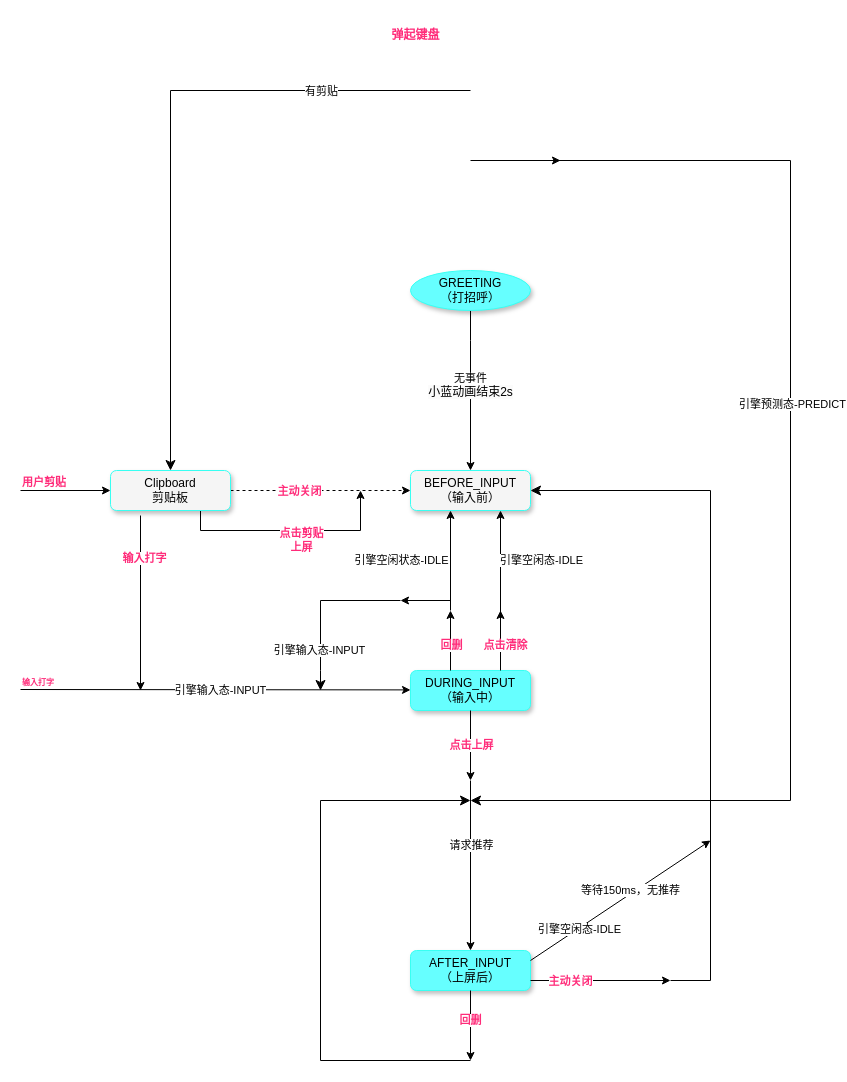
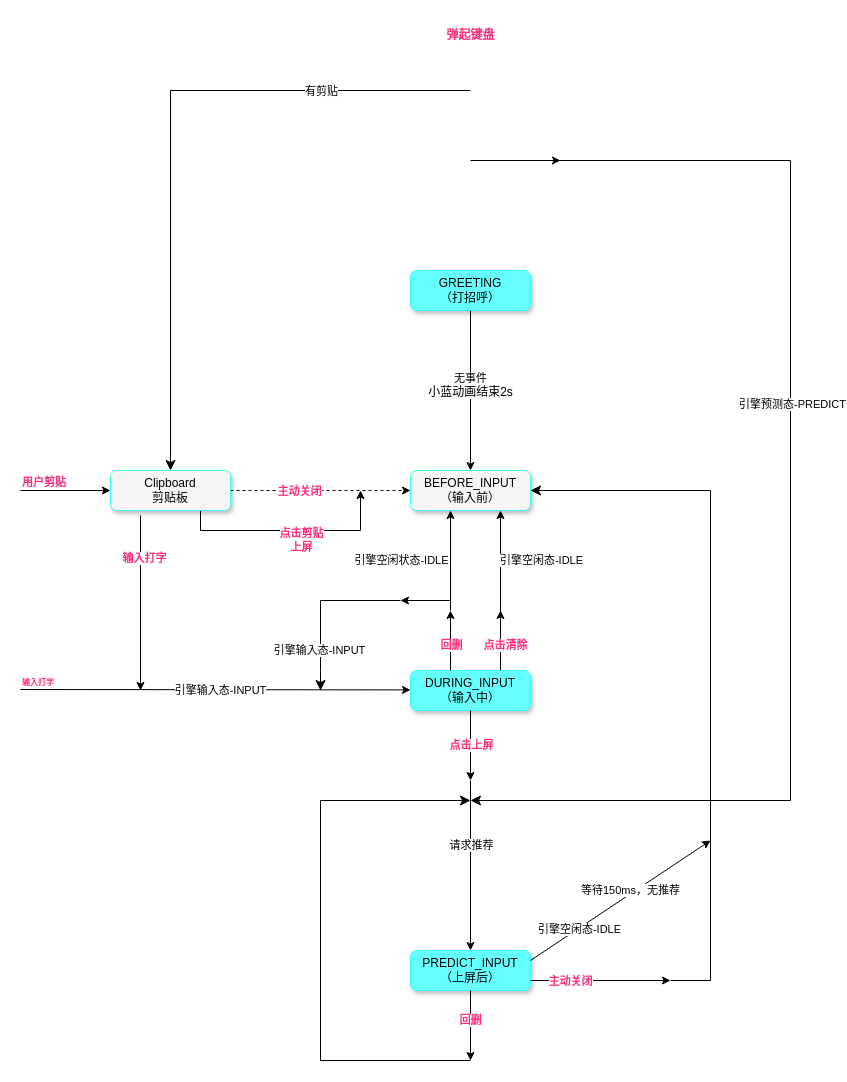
(416, 36) -> (471, 36)
(471, 291) -> (471, 291)
(471, 971) -> (471, 971)
